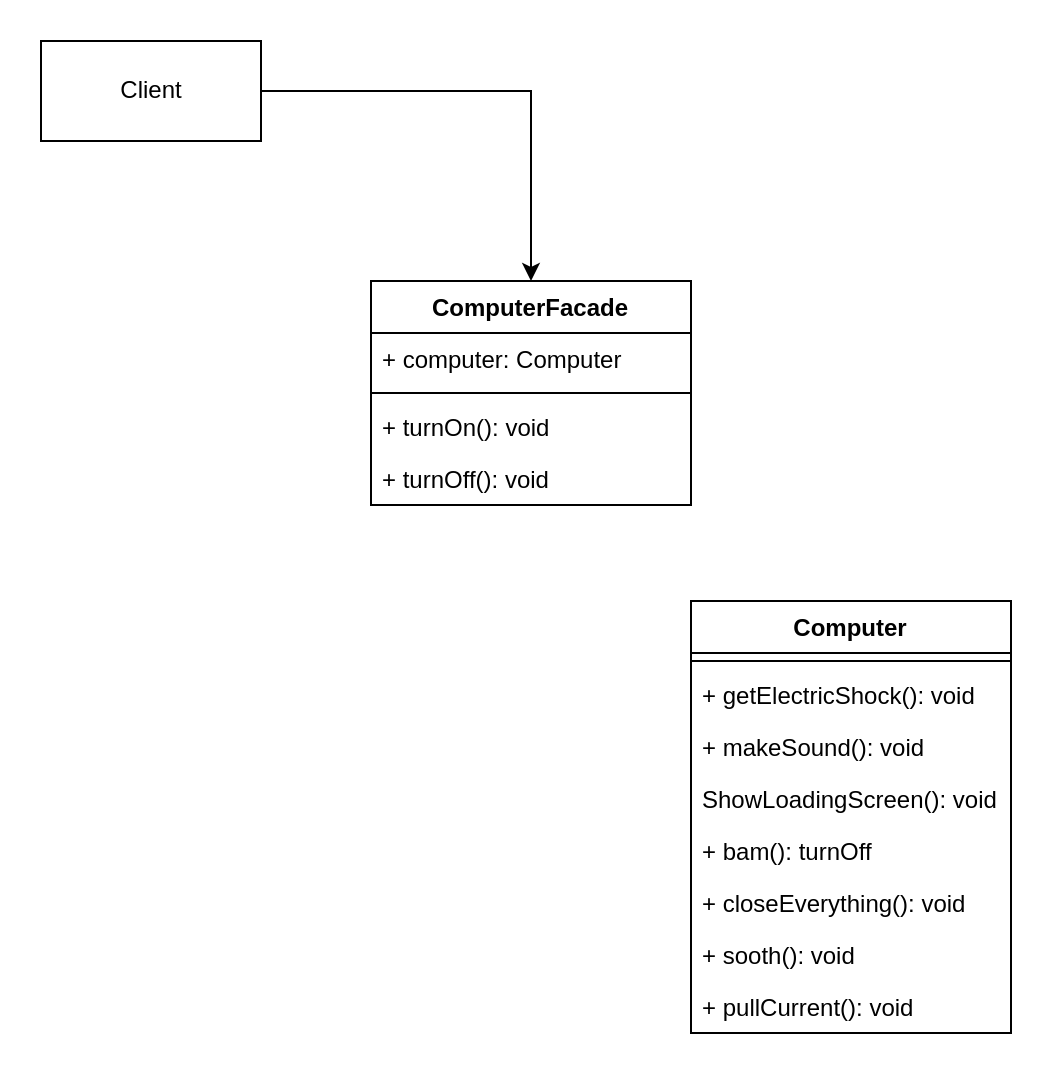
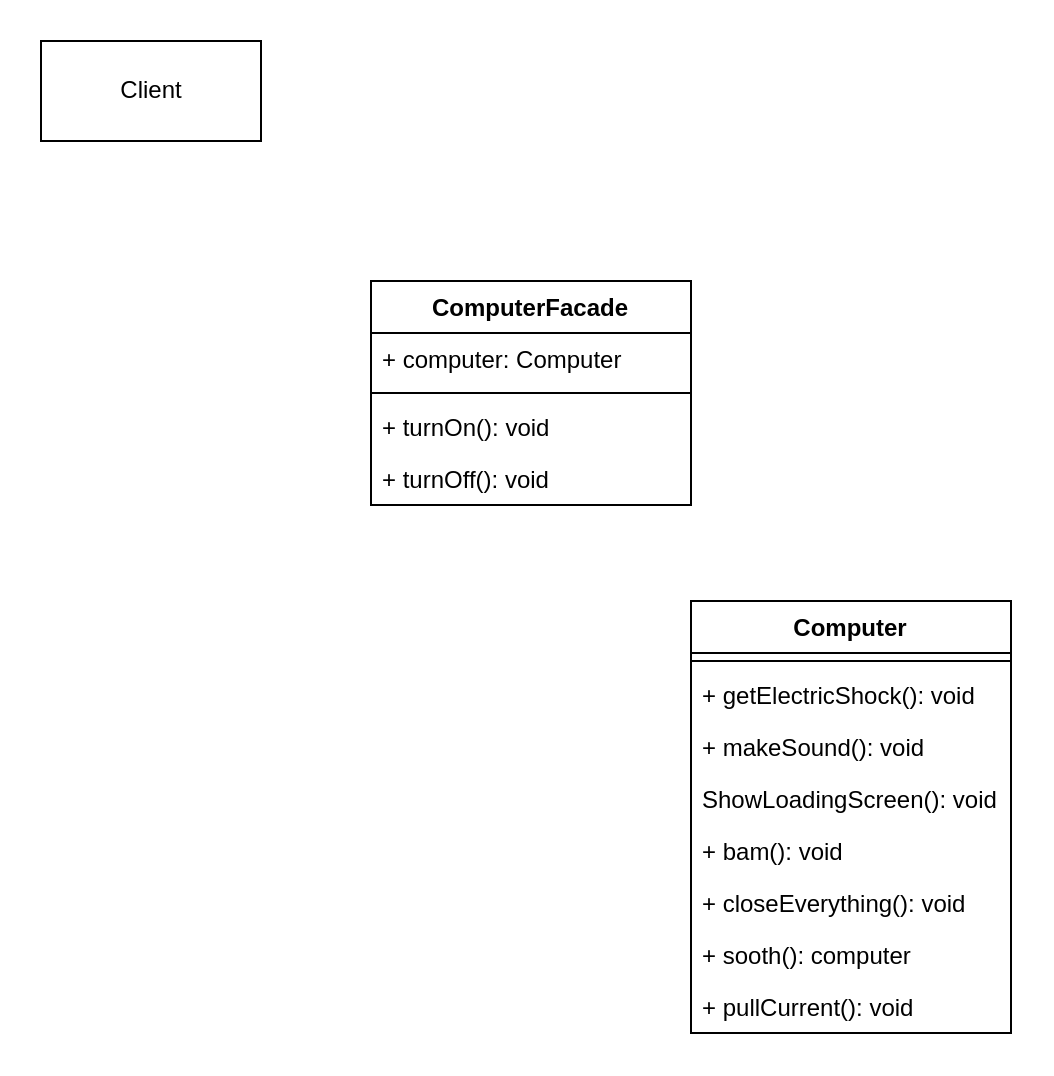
(484, 91) -> none
(800, 852) -> (777, 852)
(790, 956) -> (820, 956)
